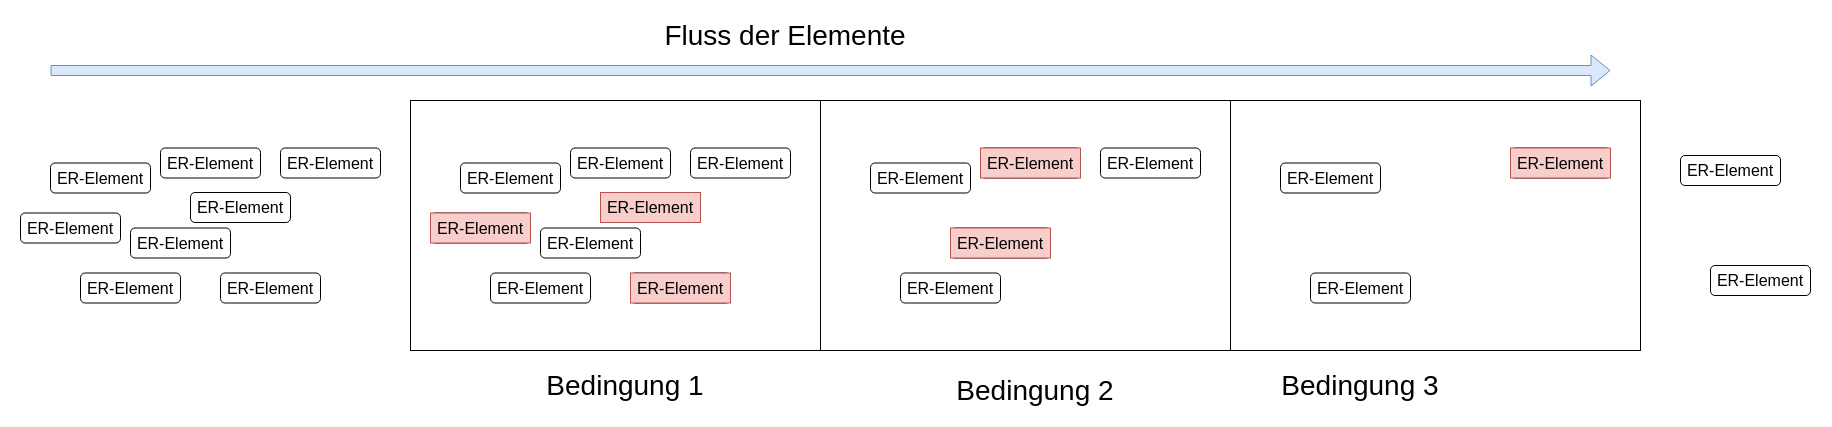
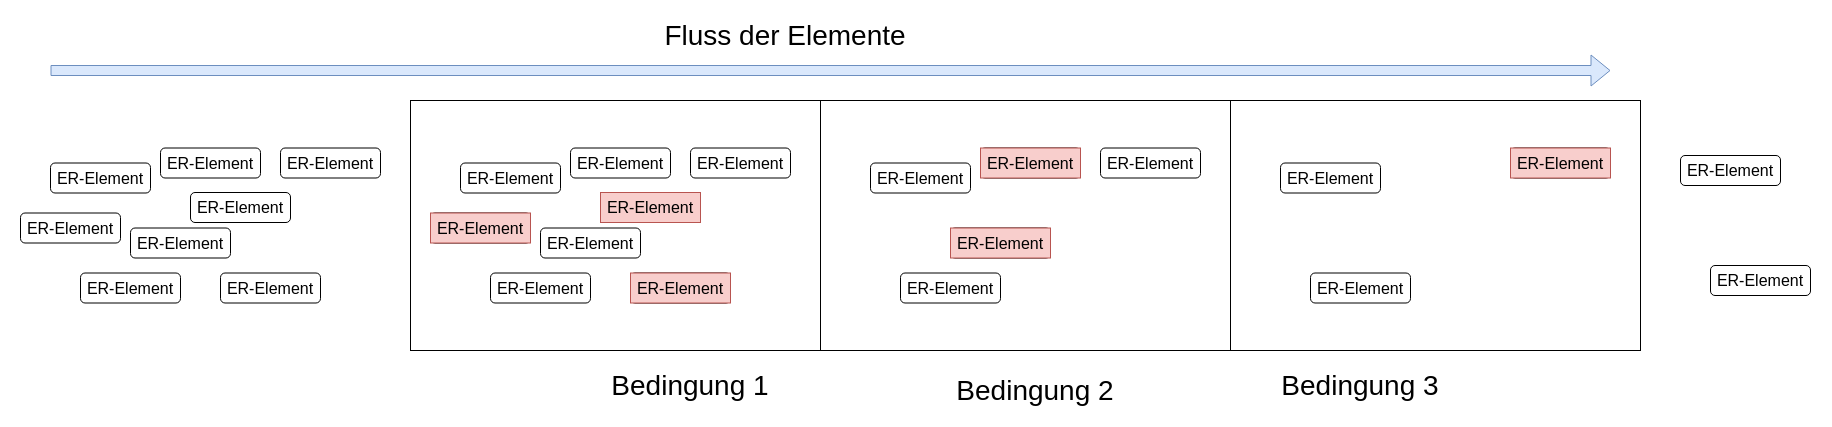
(626, 386) -> (691, 386)
